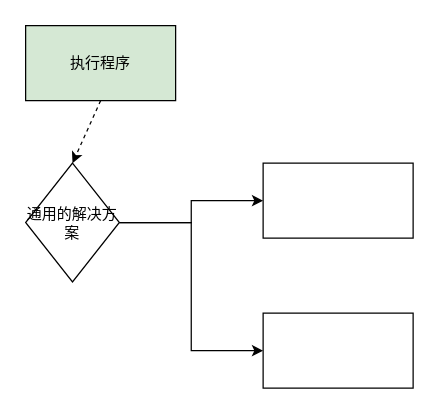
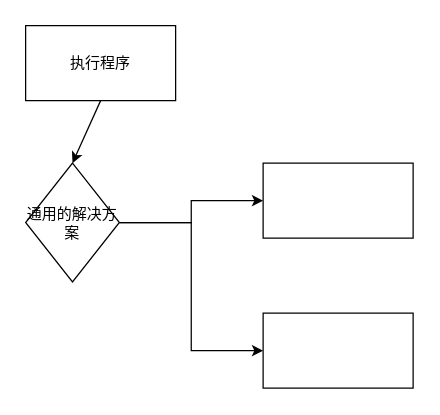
(101, 63) -> (101, 63)
(88, 128) -> (88, 128)
